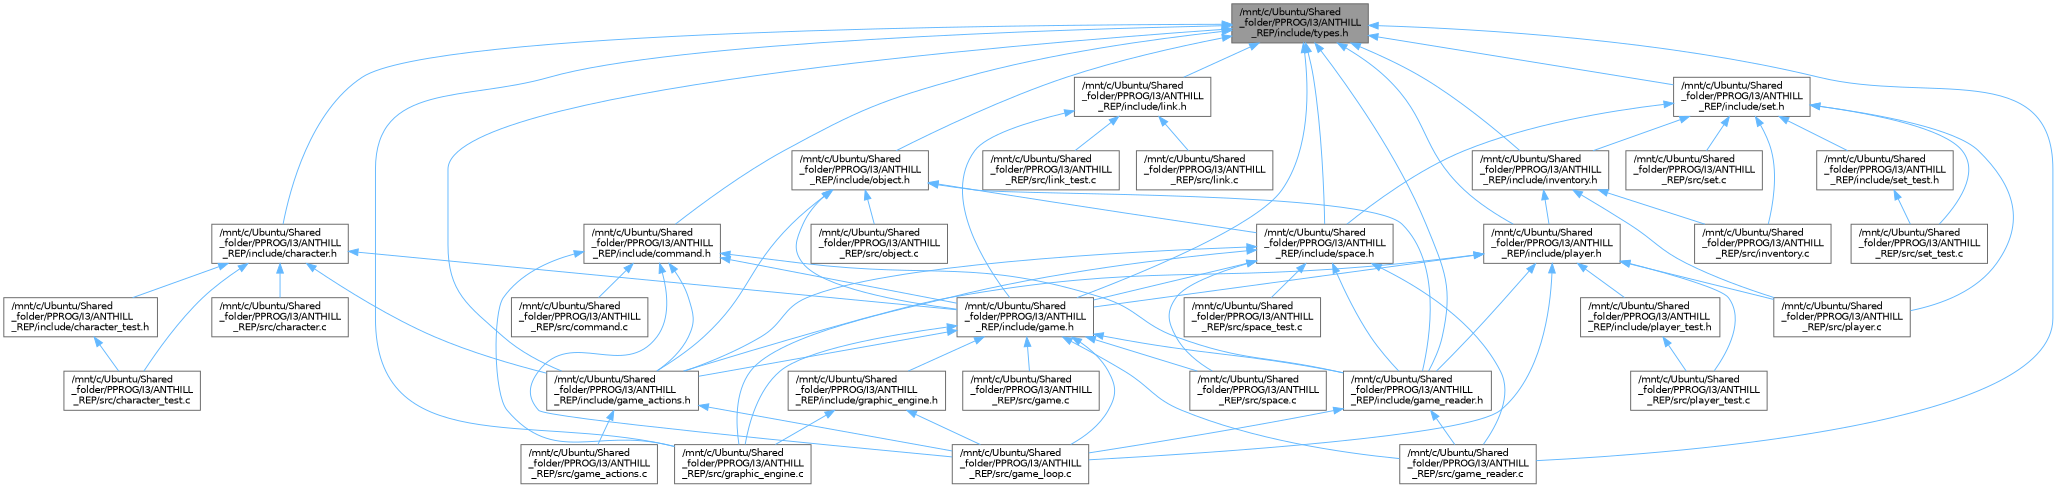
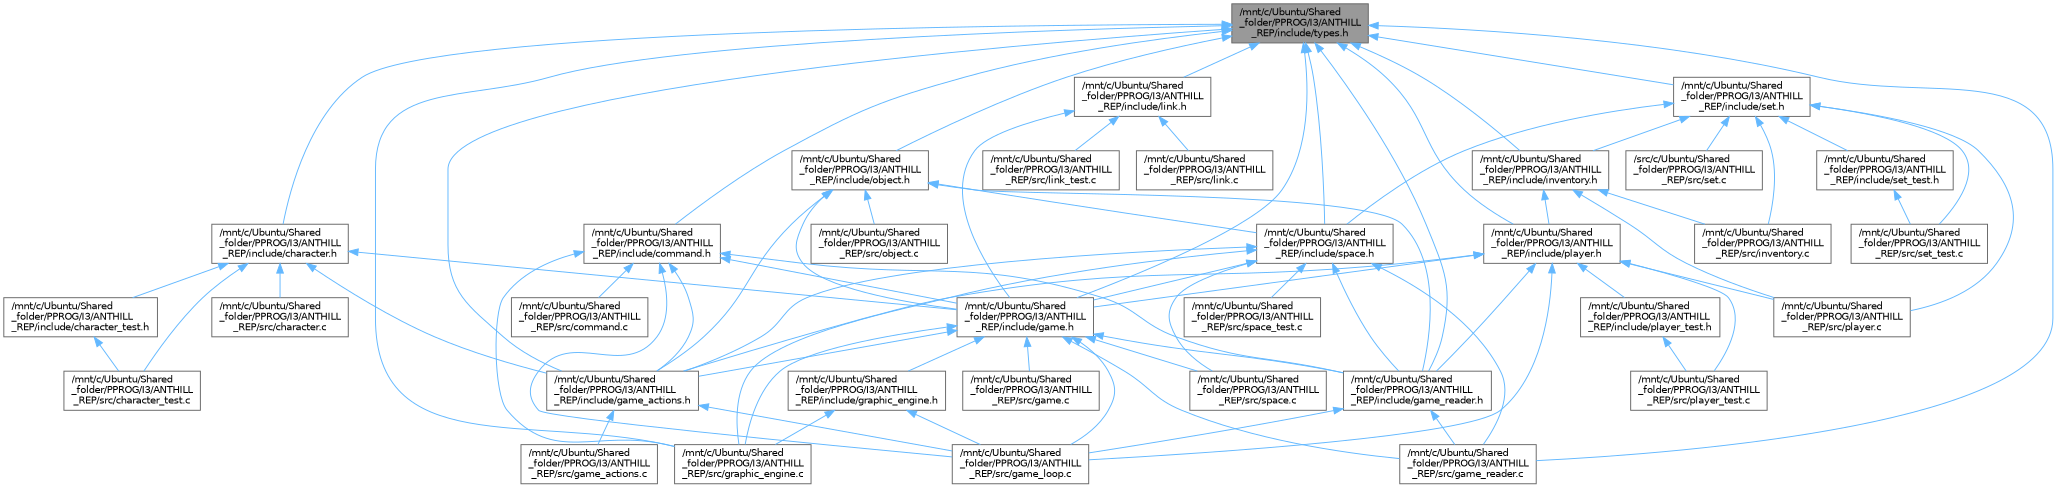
(1694, 170) -> (1694, 170)
